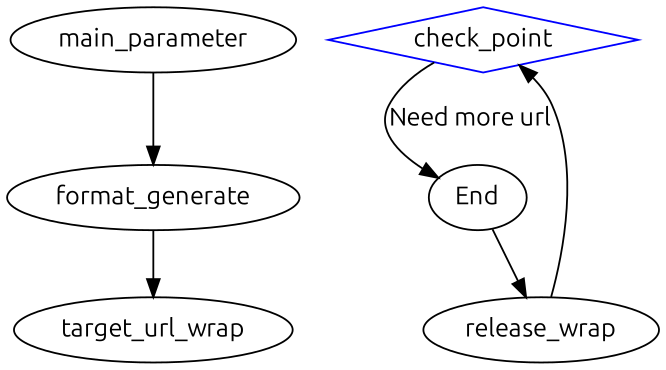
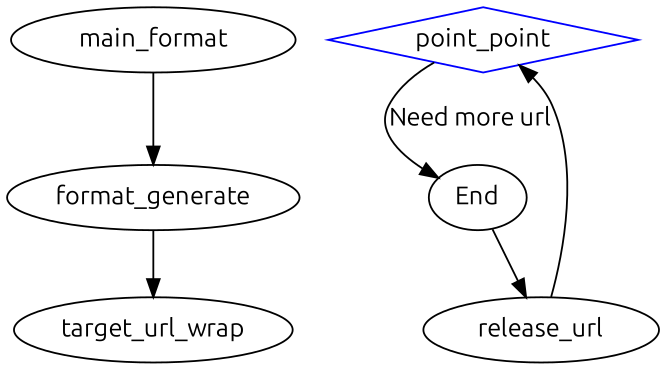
(153, 40) -> (153, 40)
(483, 40) -> (483, 40)
(541, 330) -> (541, 330)
